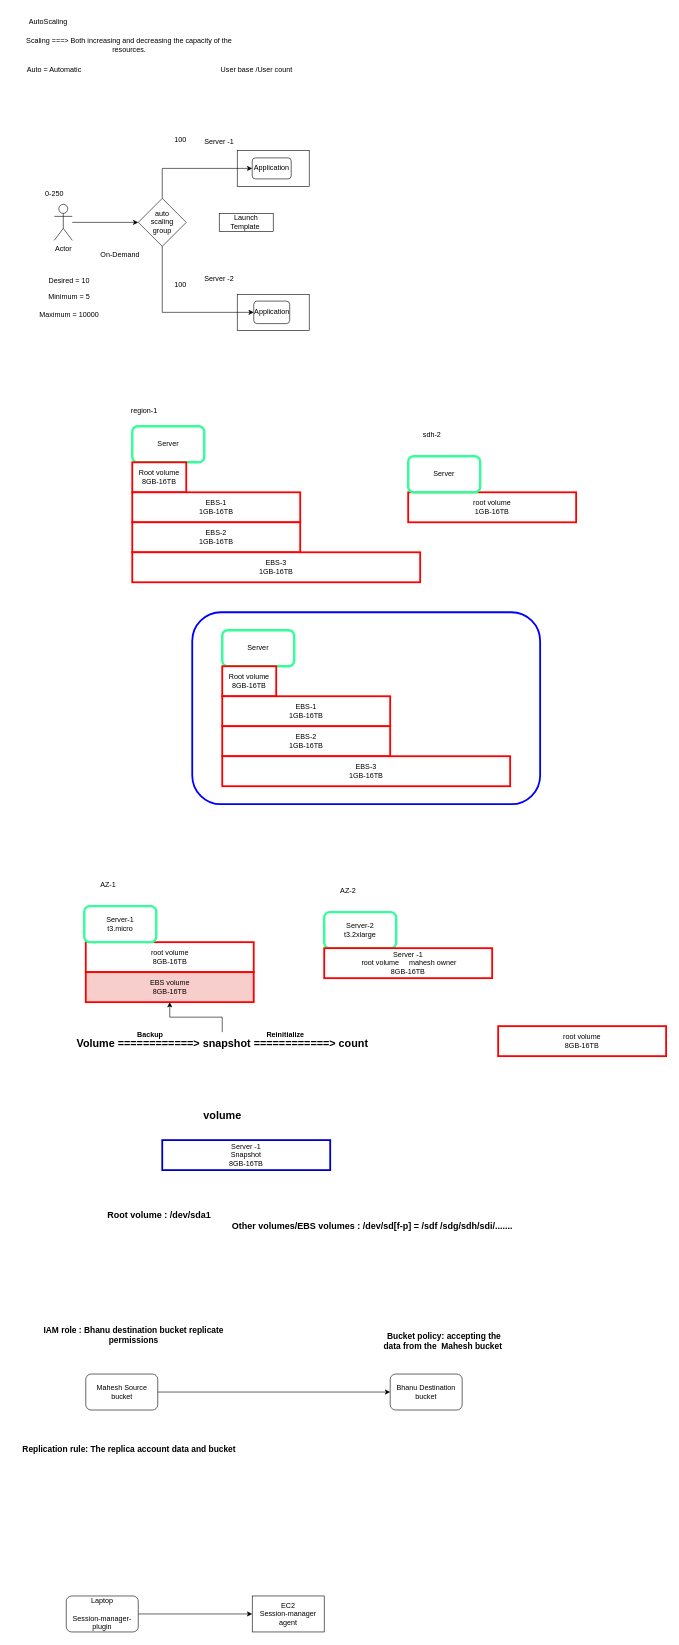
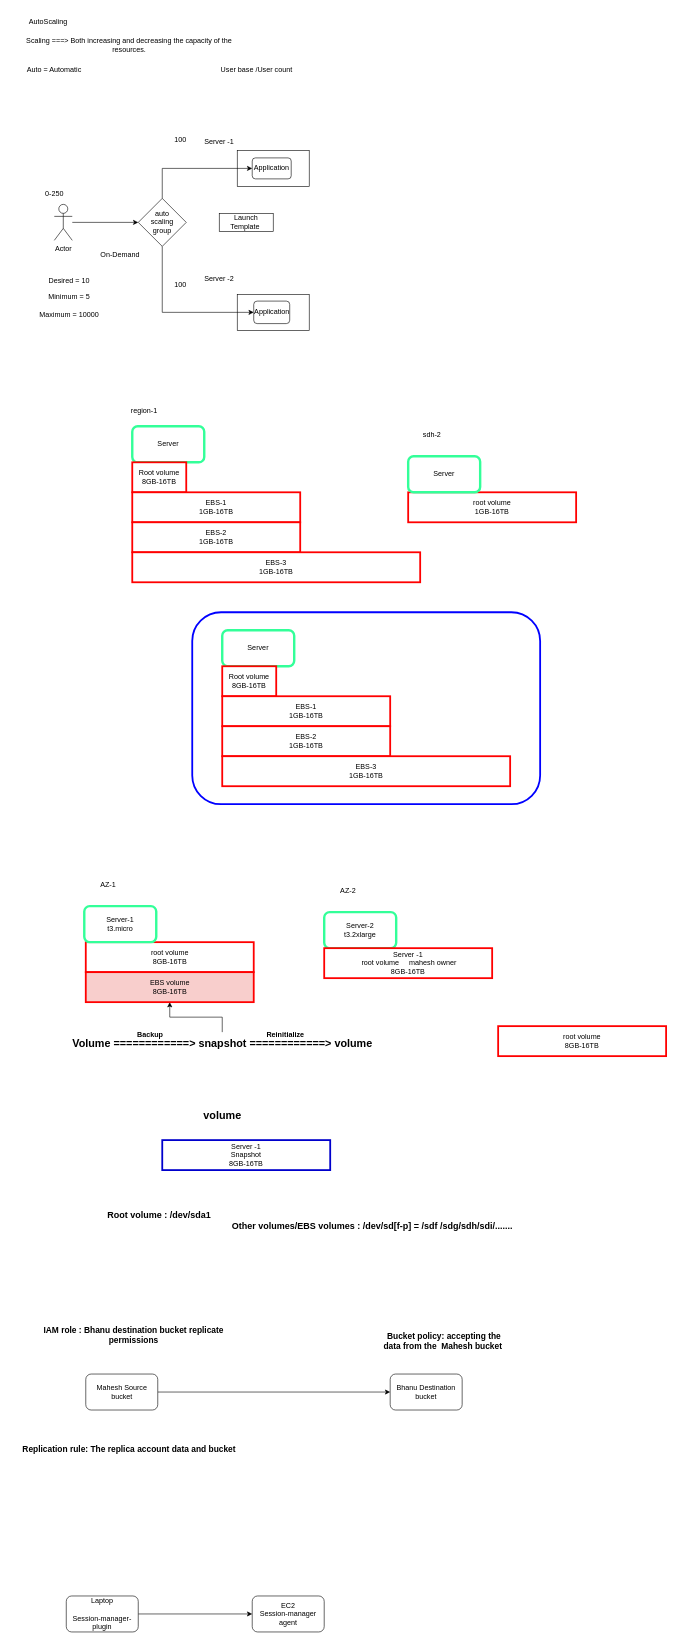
(223, 1044) -> (223, 1044)
(288, 1614) -> (288, 1614)
